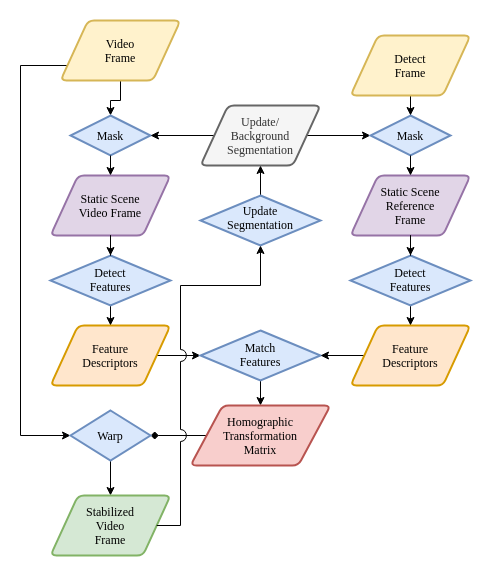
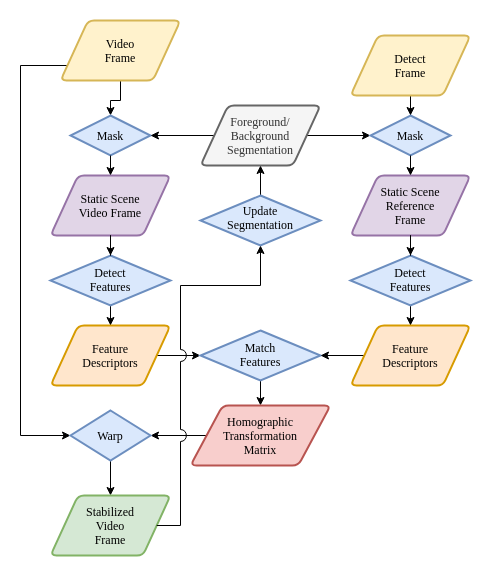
(260, 122) -> (260, 122)
(159, 436) -> (159, 436)
